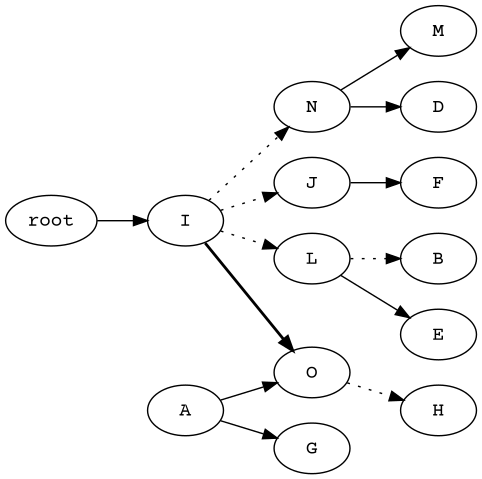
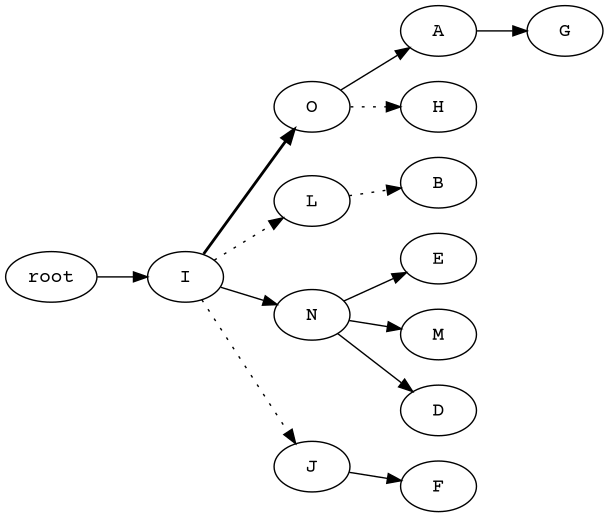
(244, 169) -> (242, 294)
(369, 293) -> (369, 290)
(242, 393) -> (369, 73)
